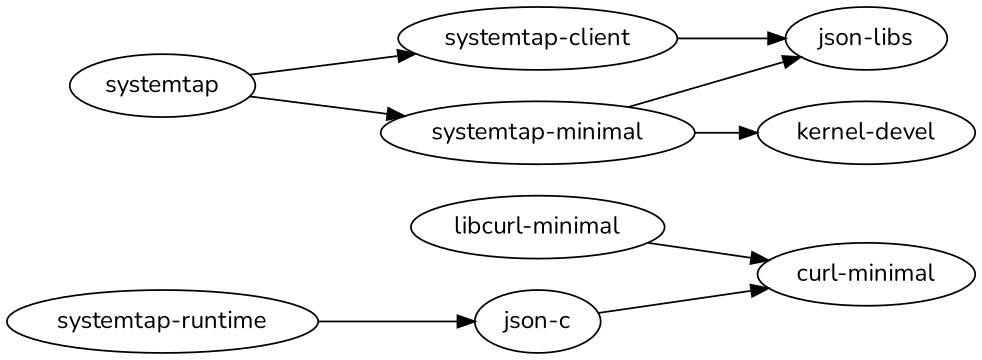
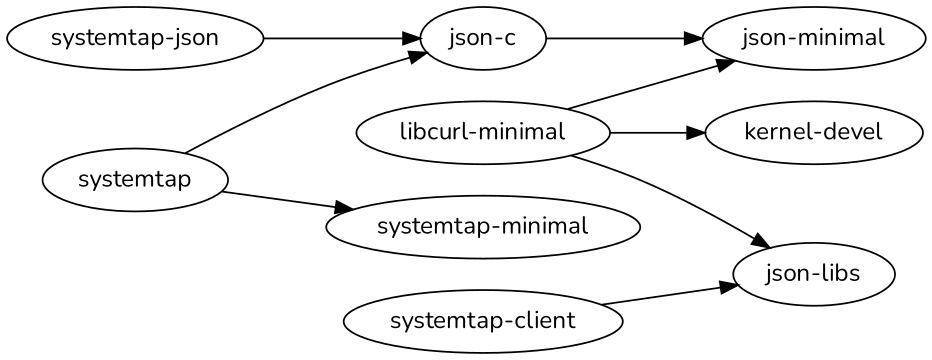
(324, 65) -> (295, 99)
(706, 84) -> (665, 191)
(717, 133) -> (649, 133)
(866, 274) -> (814, 38)
(163, 321) -> (135, 38)
